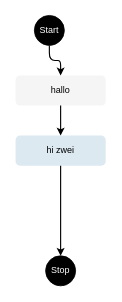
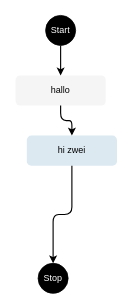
(49, 30) -> (60, 30)
(60, 150) -> (72, 150)
(60, 270) -> (53, 278)
